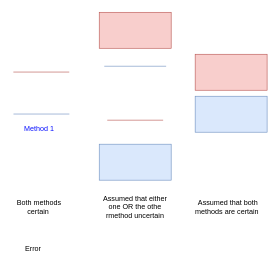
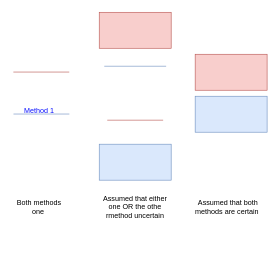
(39, 129) -> (39, 111)
(39, 207) -> (39, 207)
(33, 249) -> none
